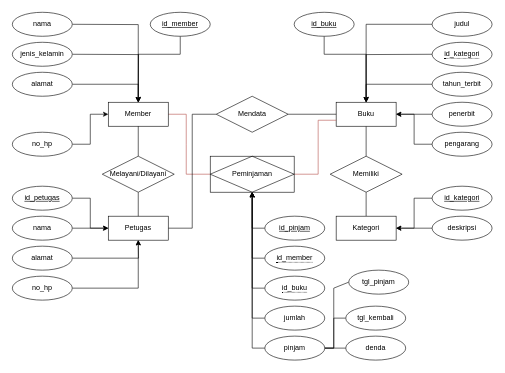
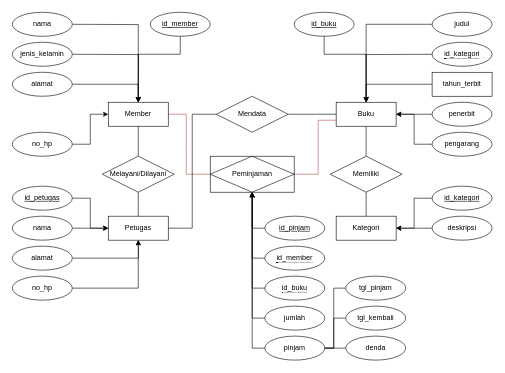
(462, 84) -> (462, 84)
(379, 282) -> (376, 288)
